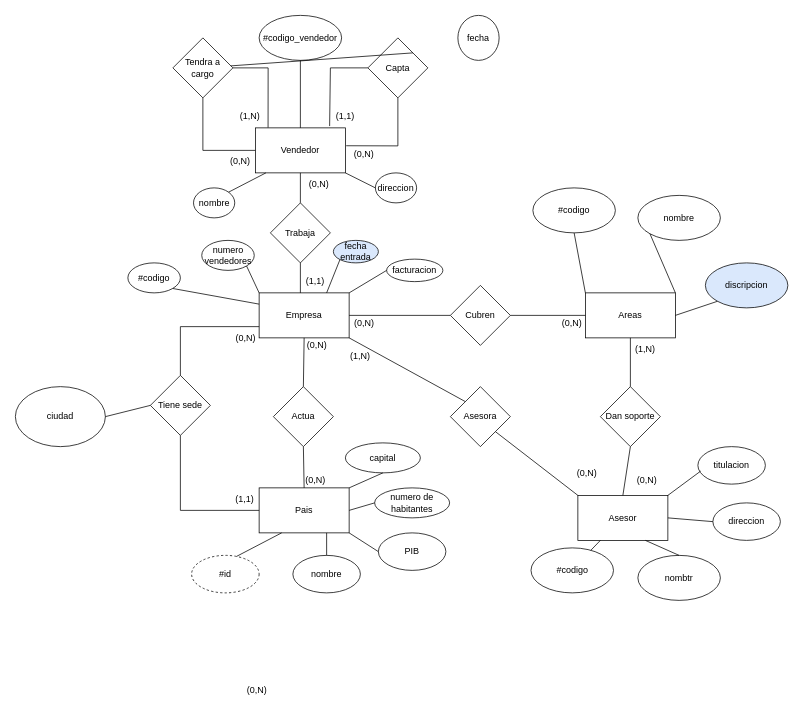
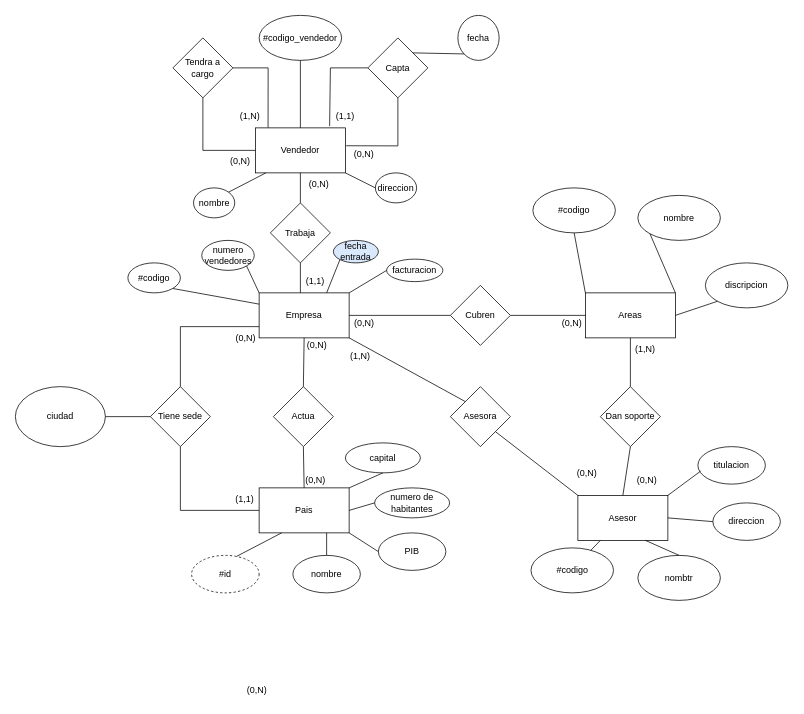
(322, 59) -> (438, 53)
(747, 285) -> (747, 285)
(180, 405) -> (180, 417)
